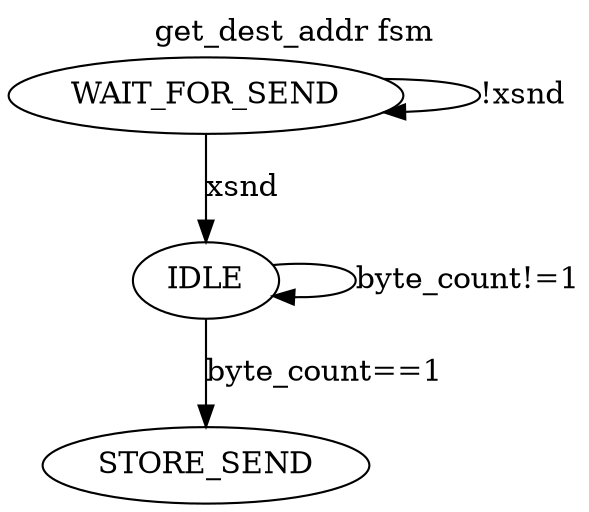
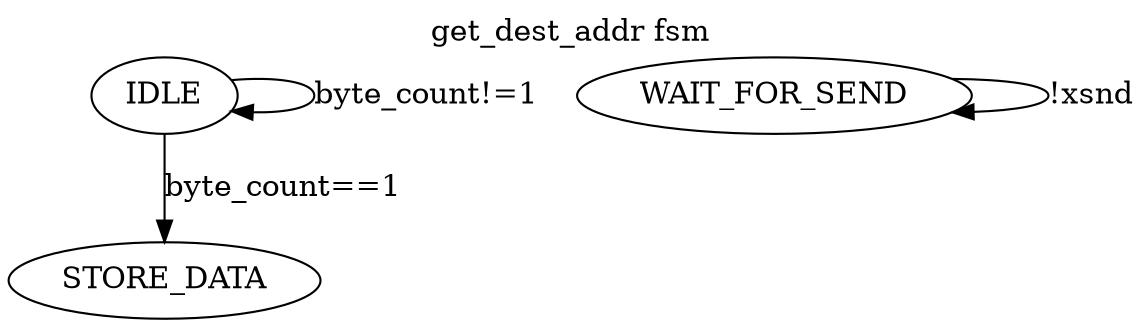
(206, 177) -> none
(206, 465) -> (165, 280)
